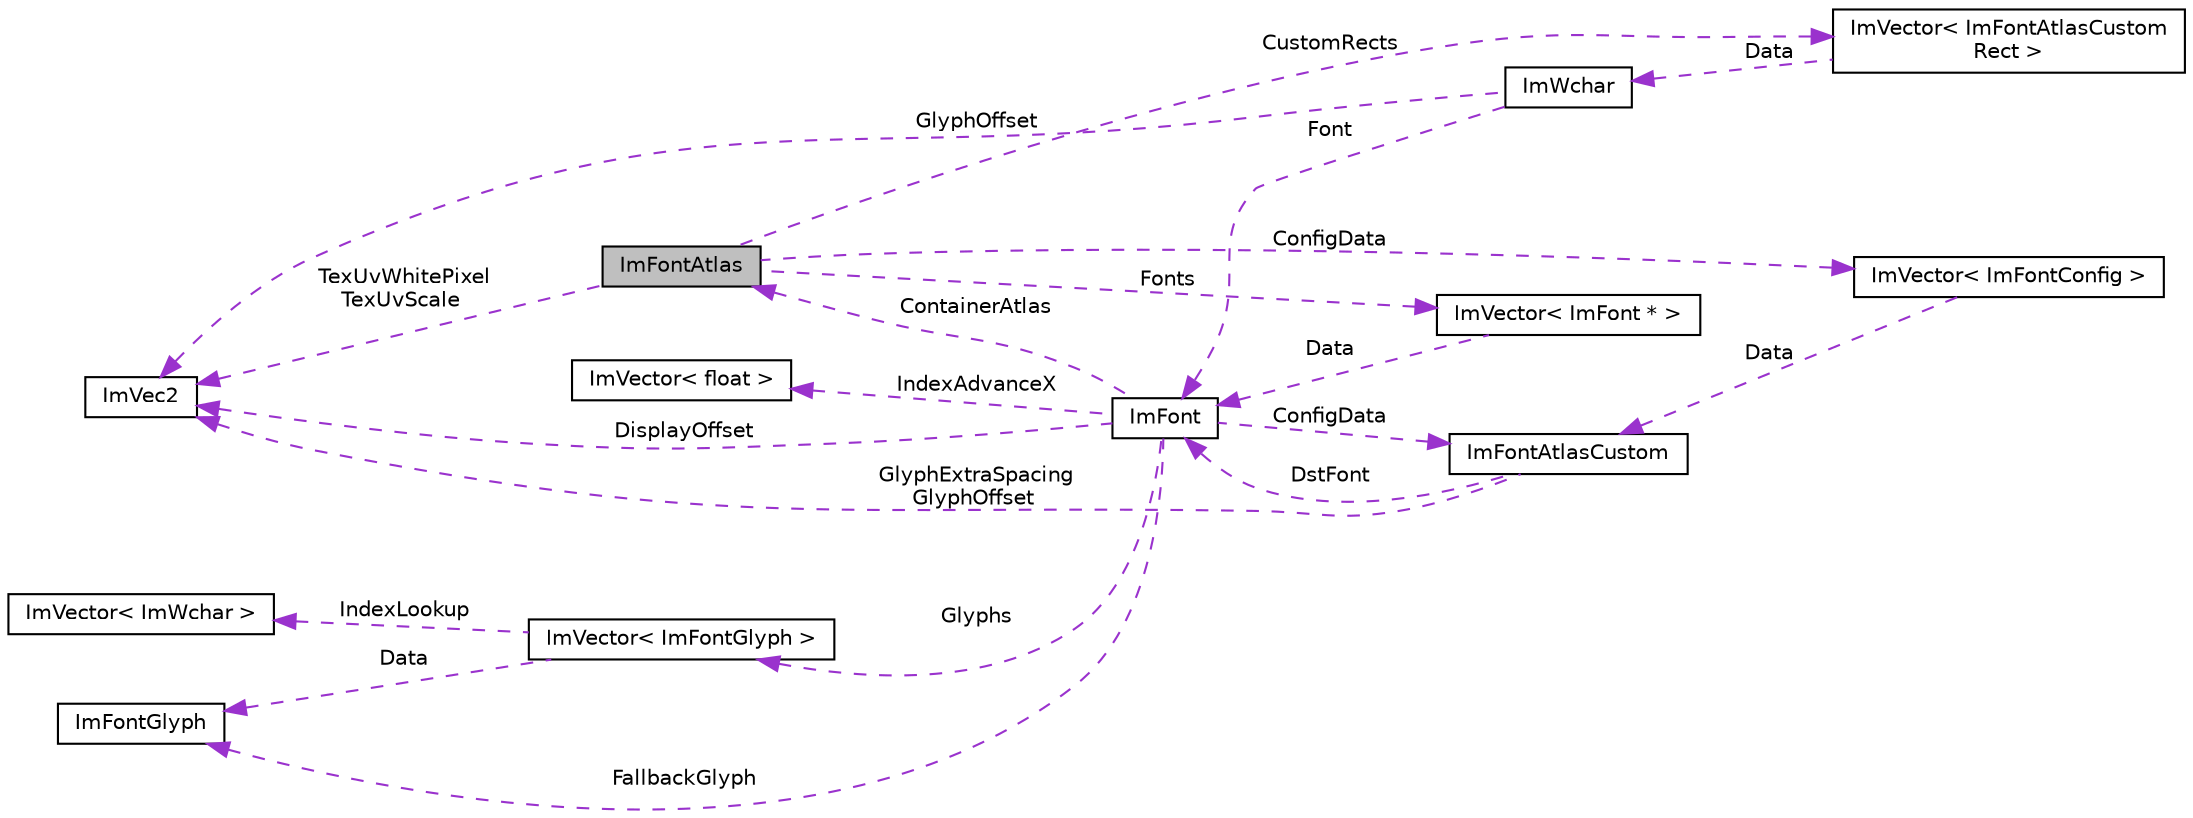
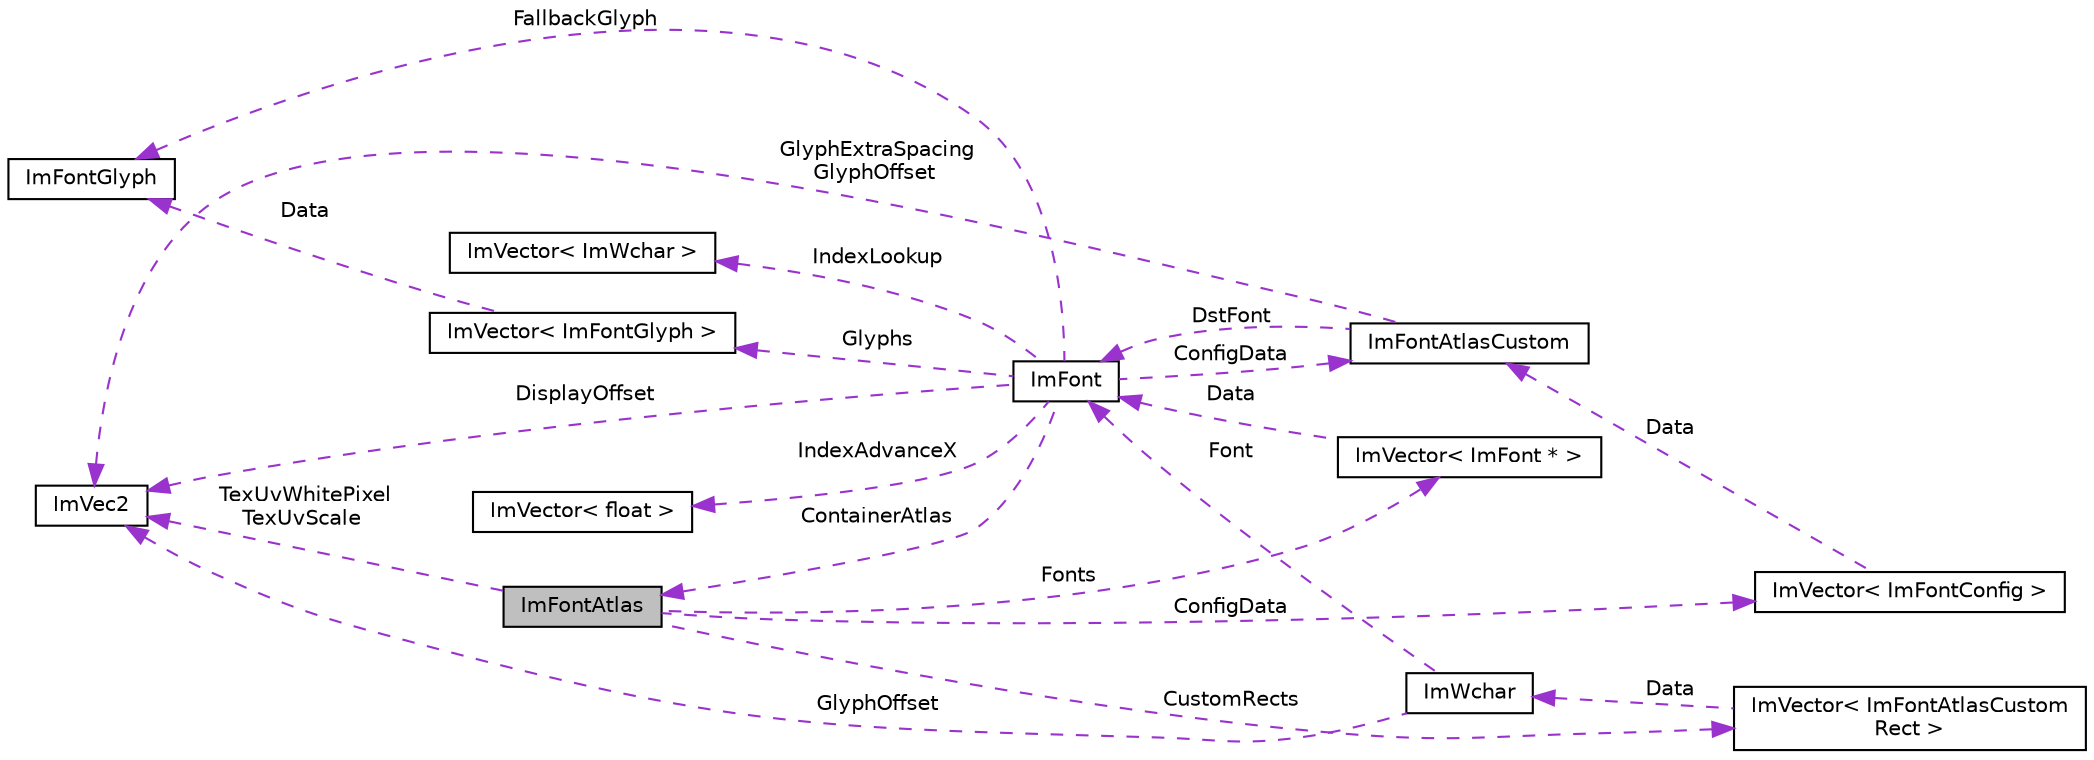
(412, 627) -> (896, 294)
